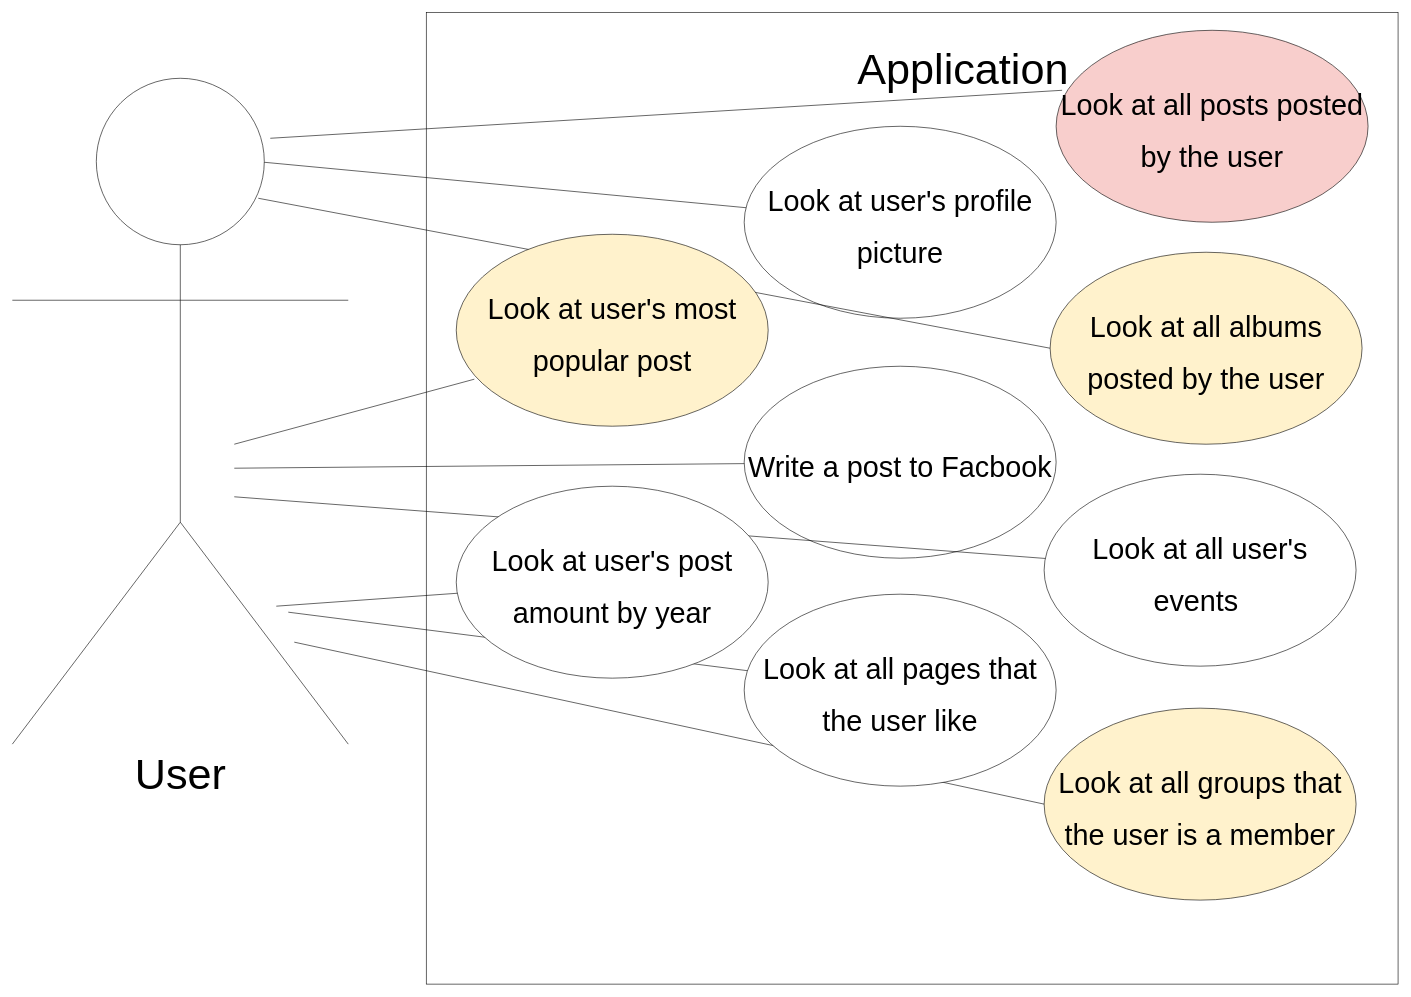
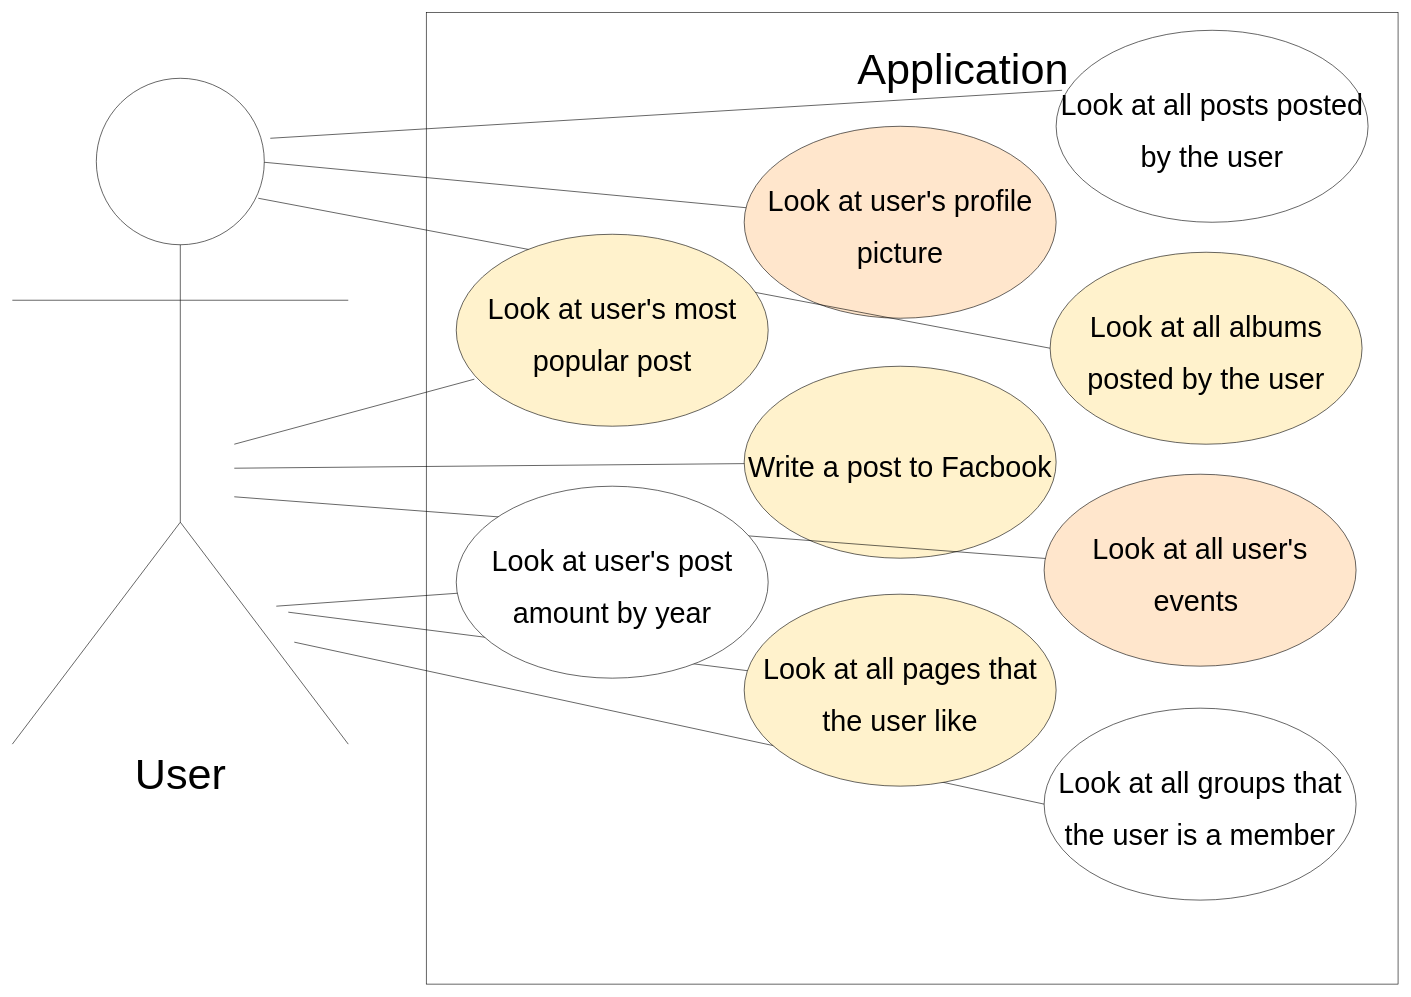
(1212, 126) -> (1212, 126)
(900, 222) -> (900, 222)
(900, 462) -> (900, 462)
(1200, 570) -> (1200, 570)
(900, 690) -> (900, 690)
(1200, 804) -> (1200, 804)
